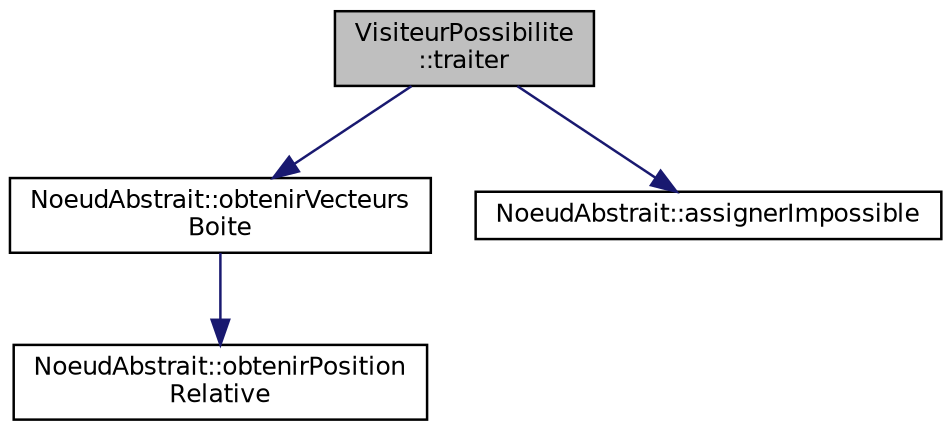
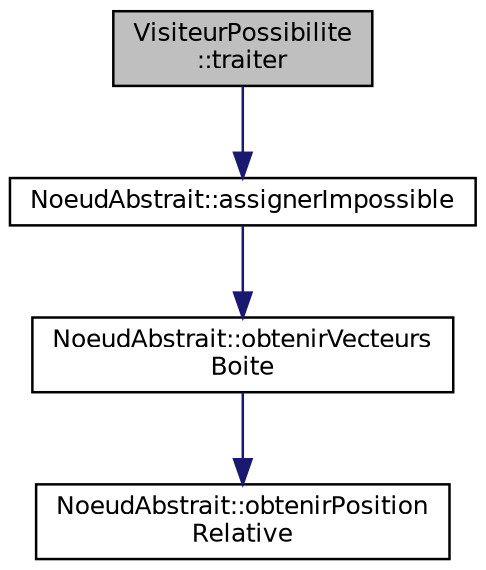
(353, 125) -> (243, 259)
